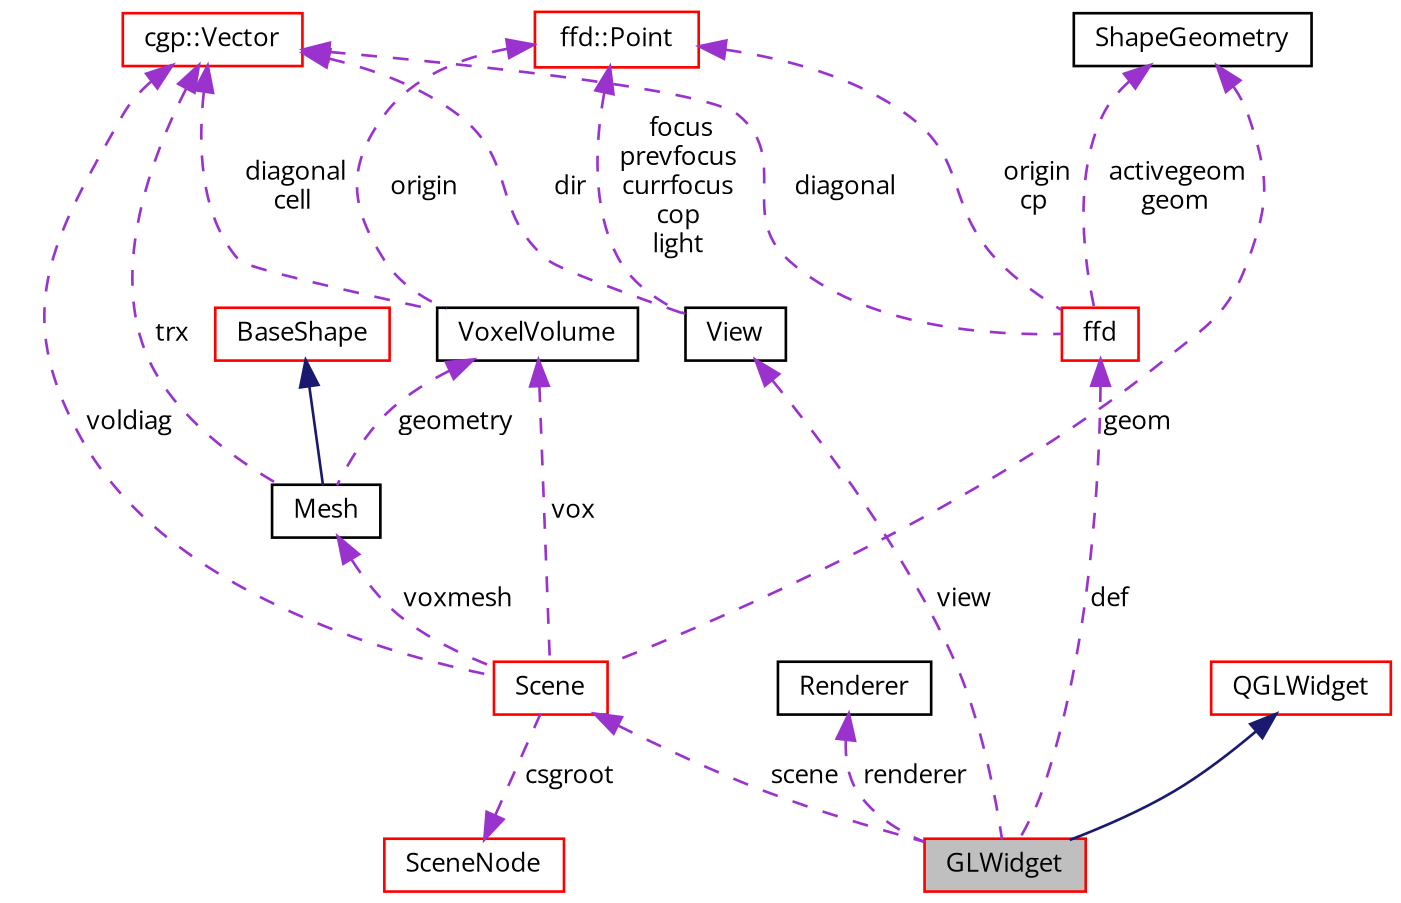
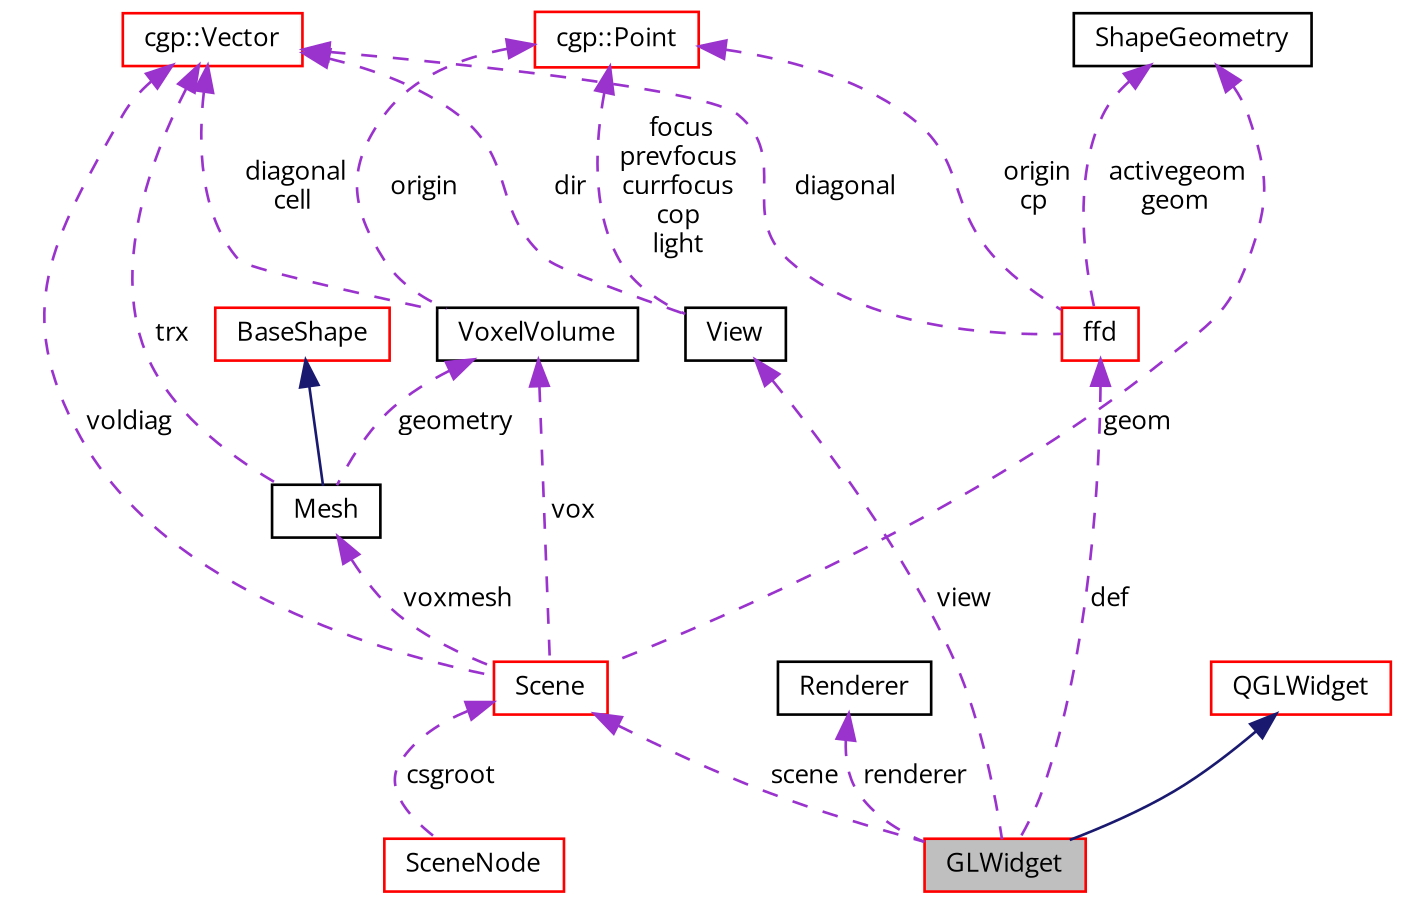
(617, 40) -> (617, 40)
(518, 764) -> (398, 767)
